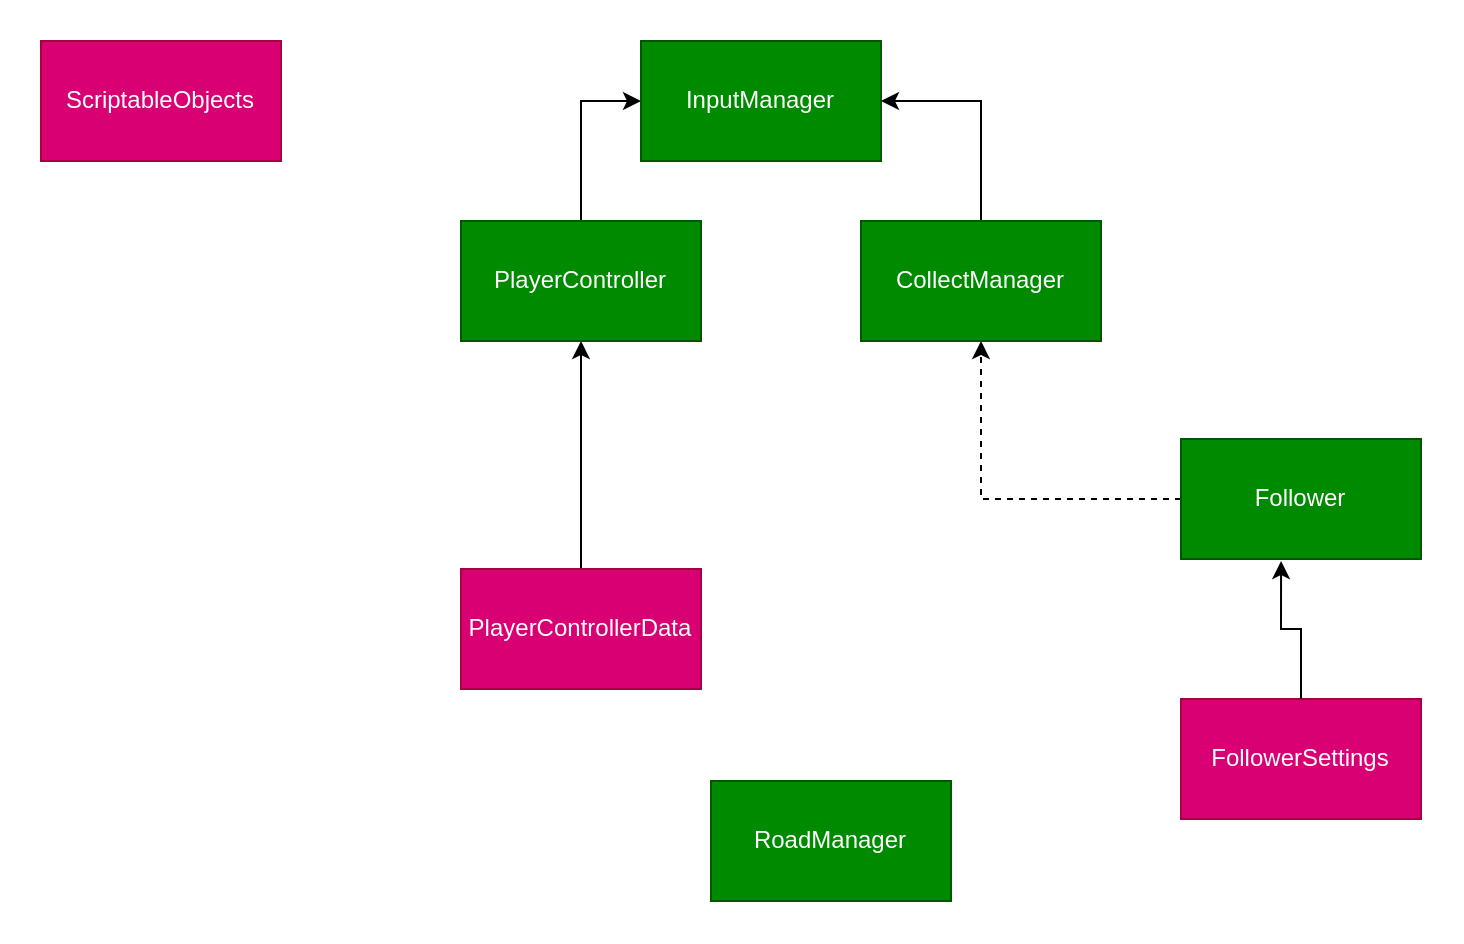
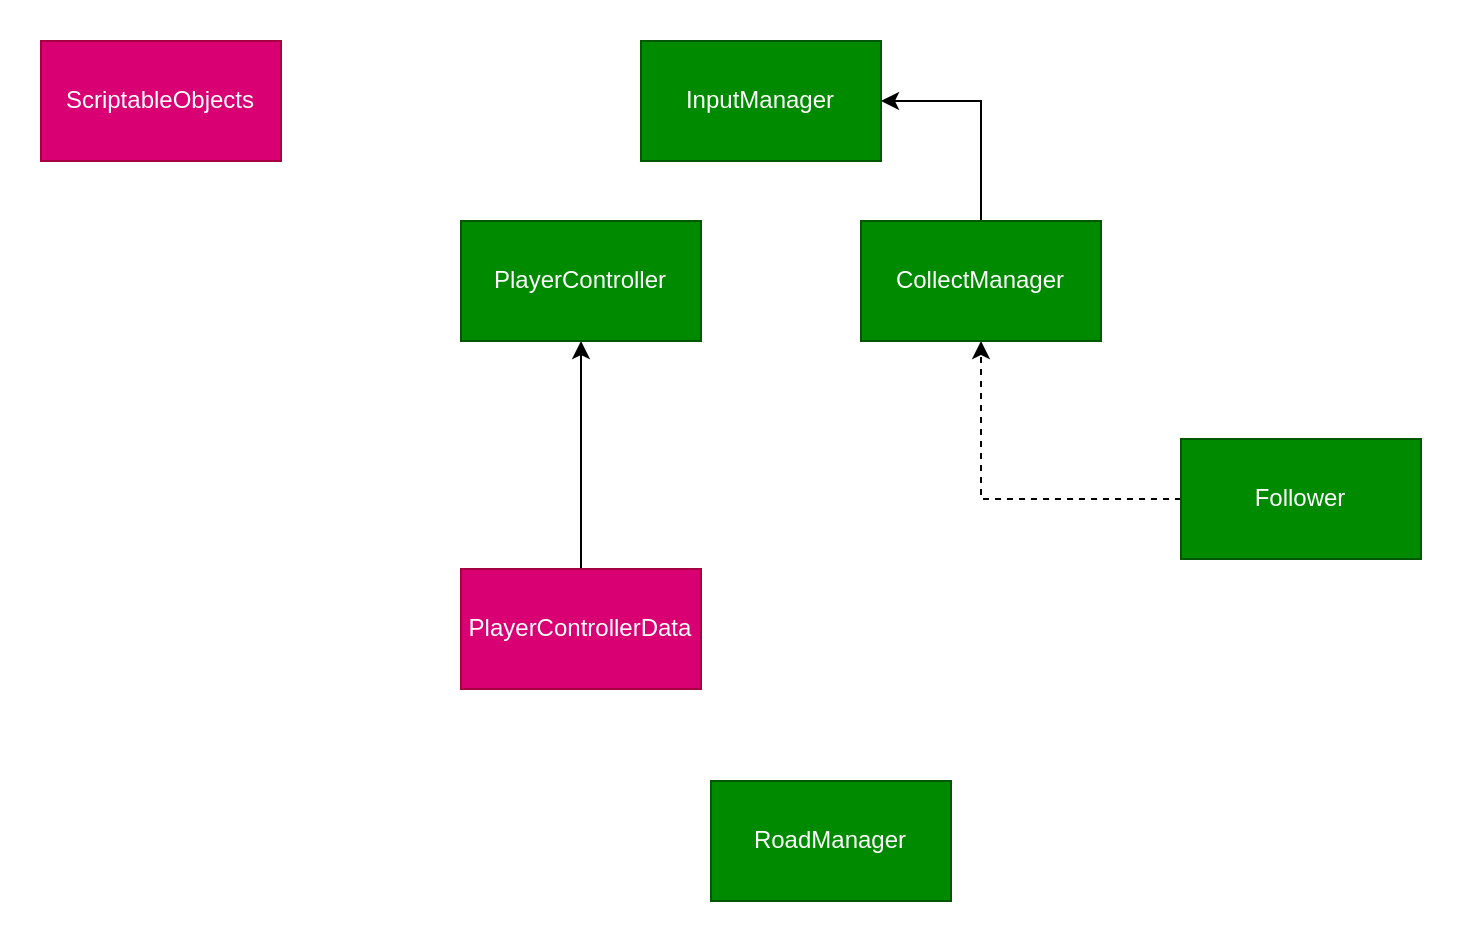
(581, 138) -> none
(1299, 629) -> none
(1301, 759) -> none
